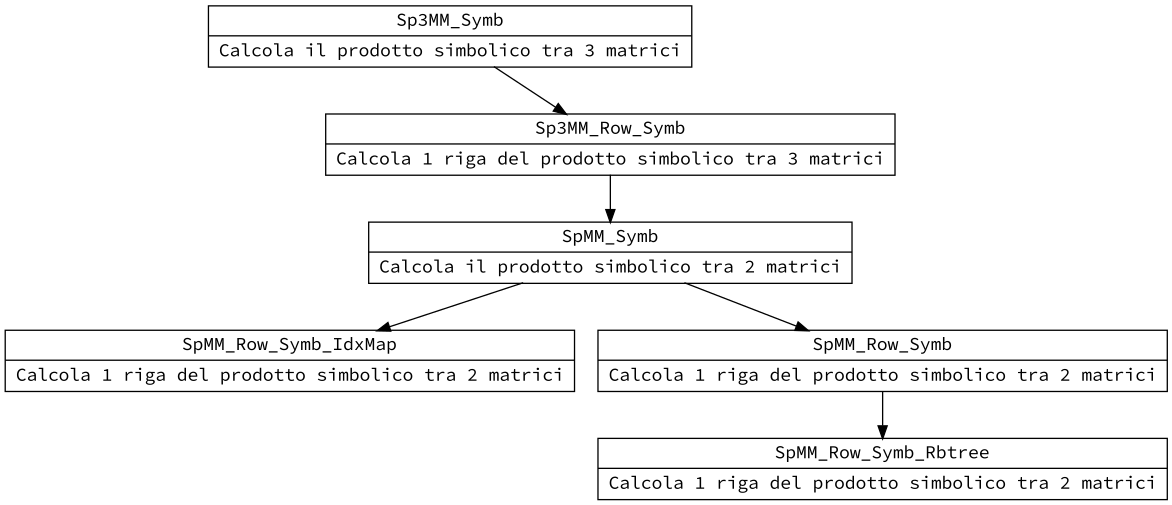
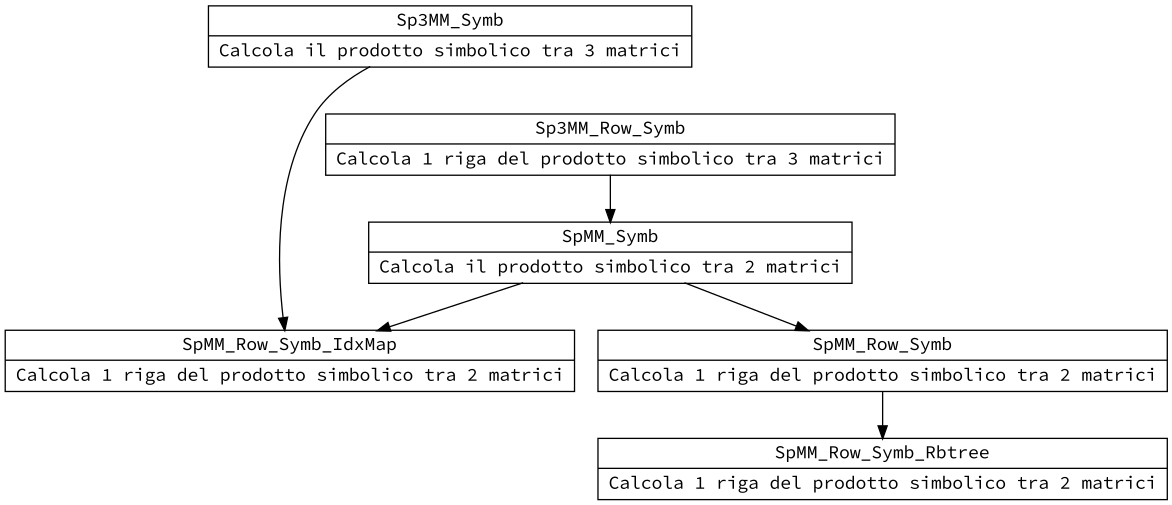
(525, 87) -> (289, 177)
